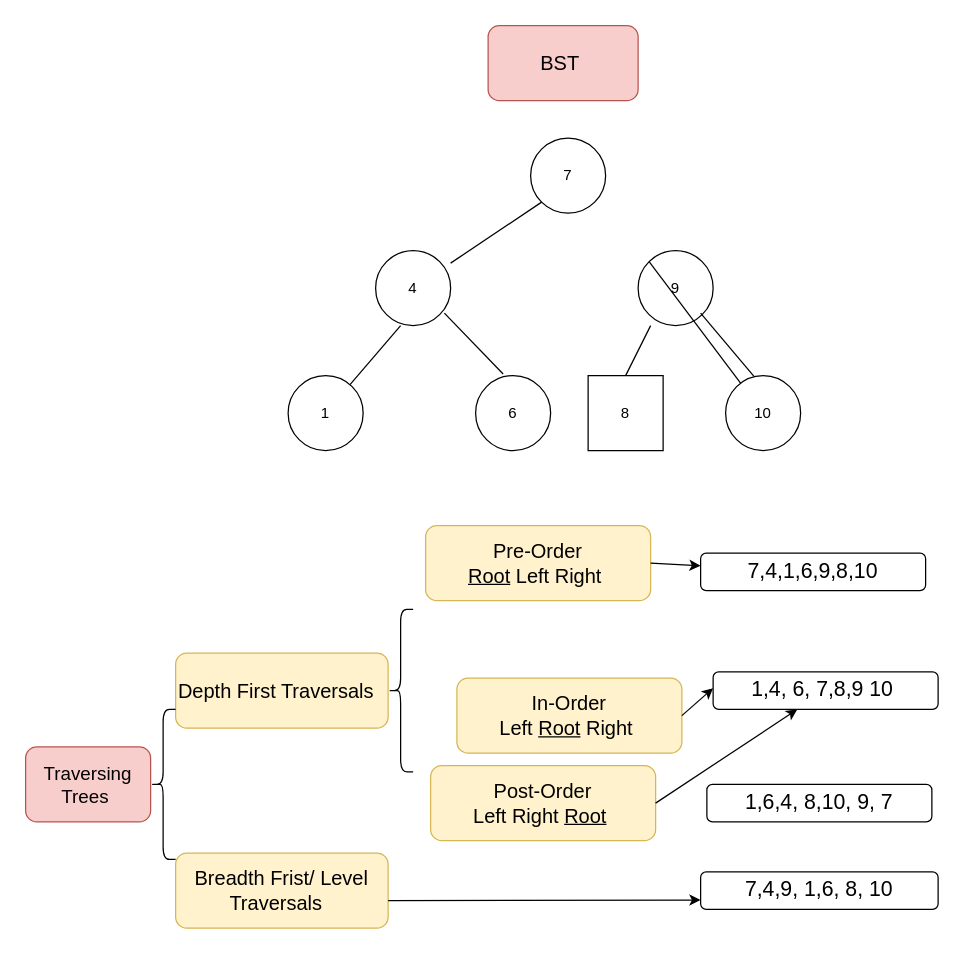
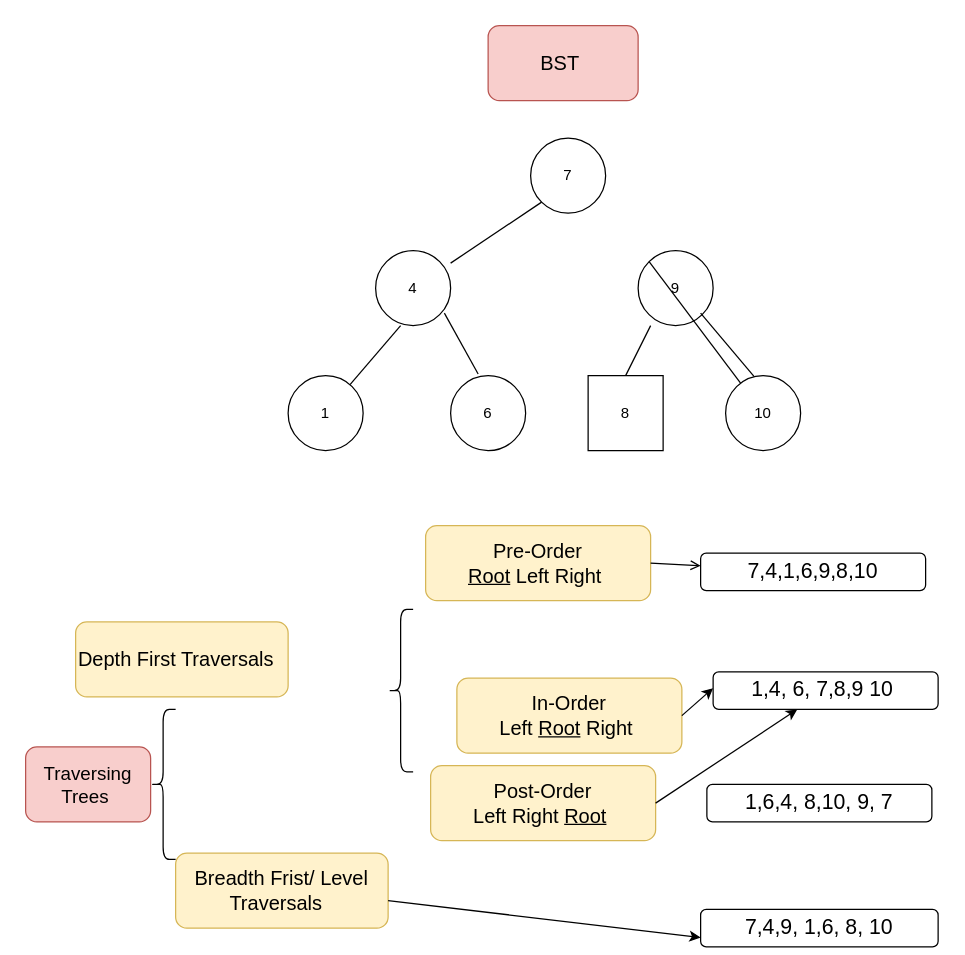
(513, 413) -> (488, 413)
(691, 565) -> (693, 565)
(282, 691) -> (182, 659)
(819, 891) -> (819, 928)
